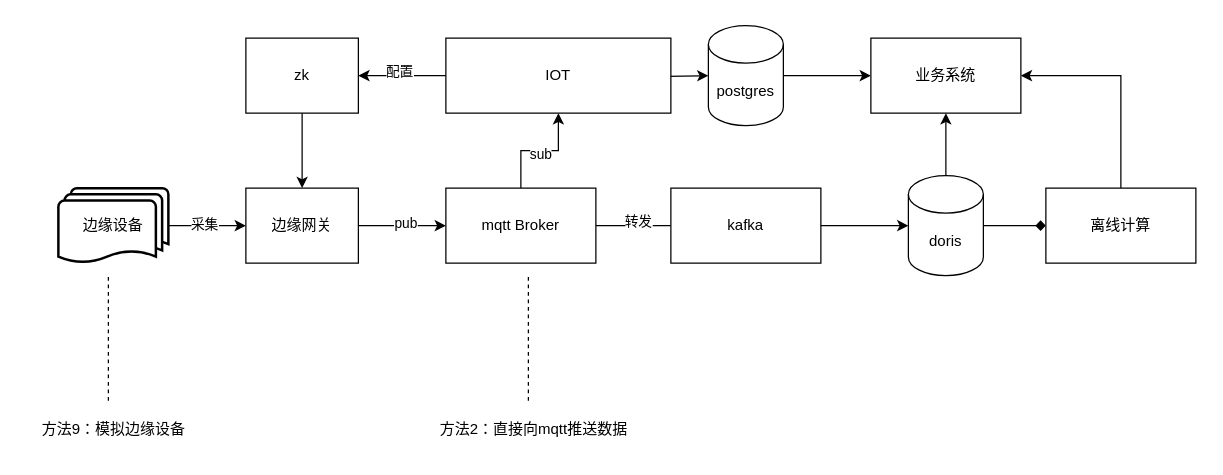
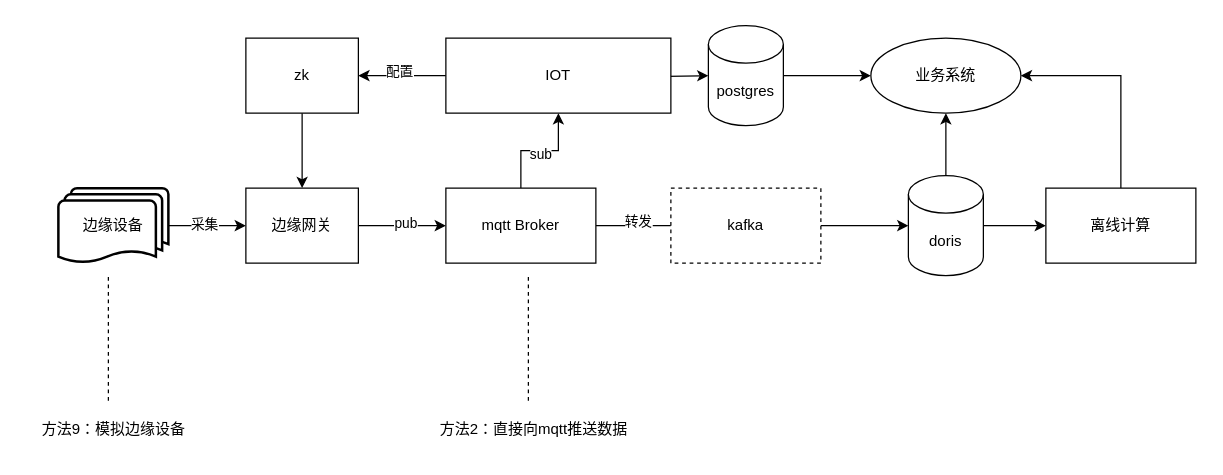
(946, 76) -> (946, 76)
(746, 226) -> (746, 226)
(1035, 226) -> (1036, 226)
